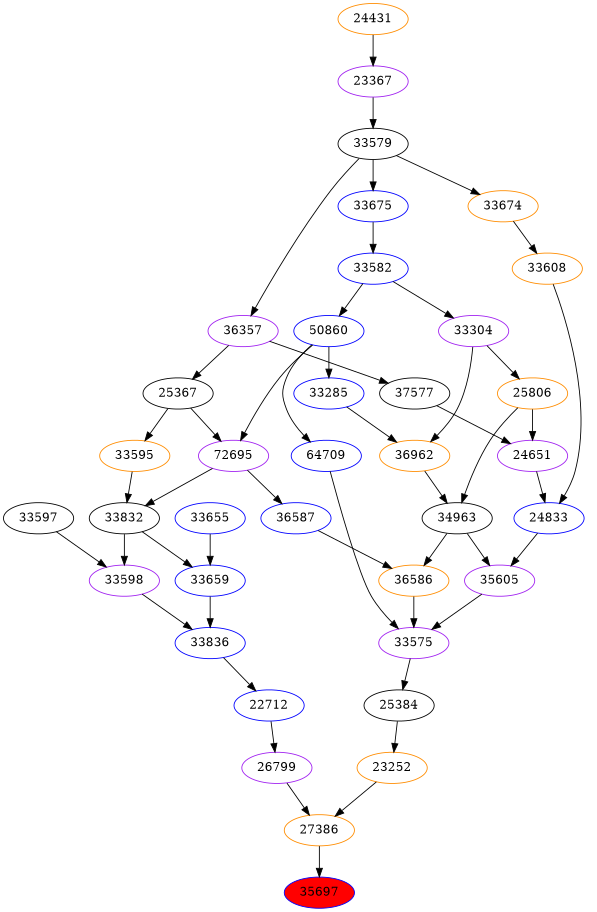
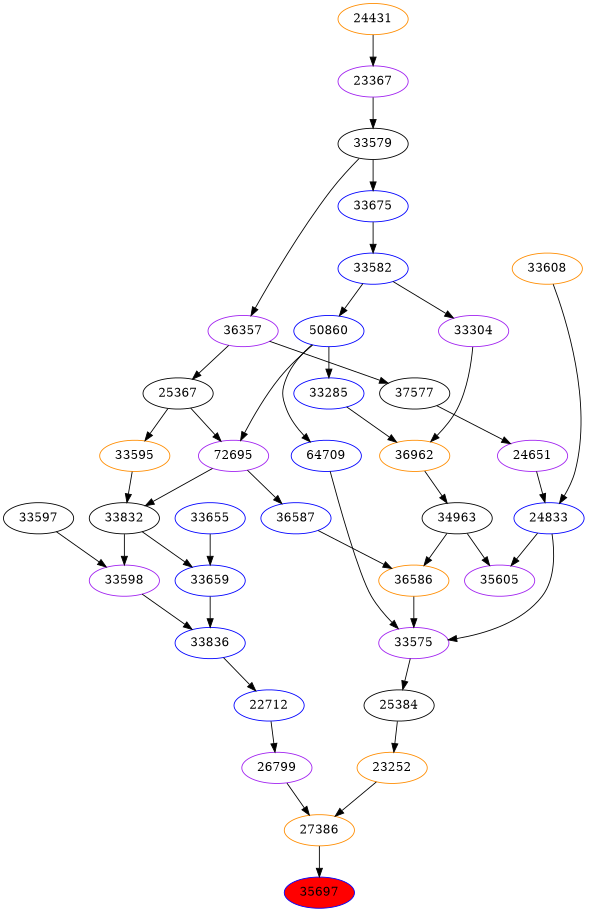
(503, 206) -> none
(533, 393) -> none
(461, 609) -> (531, 608)
